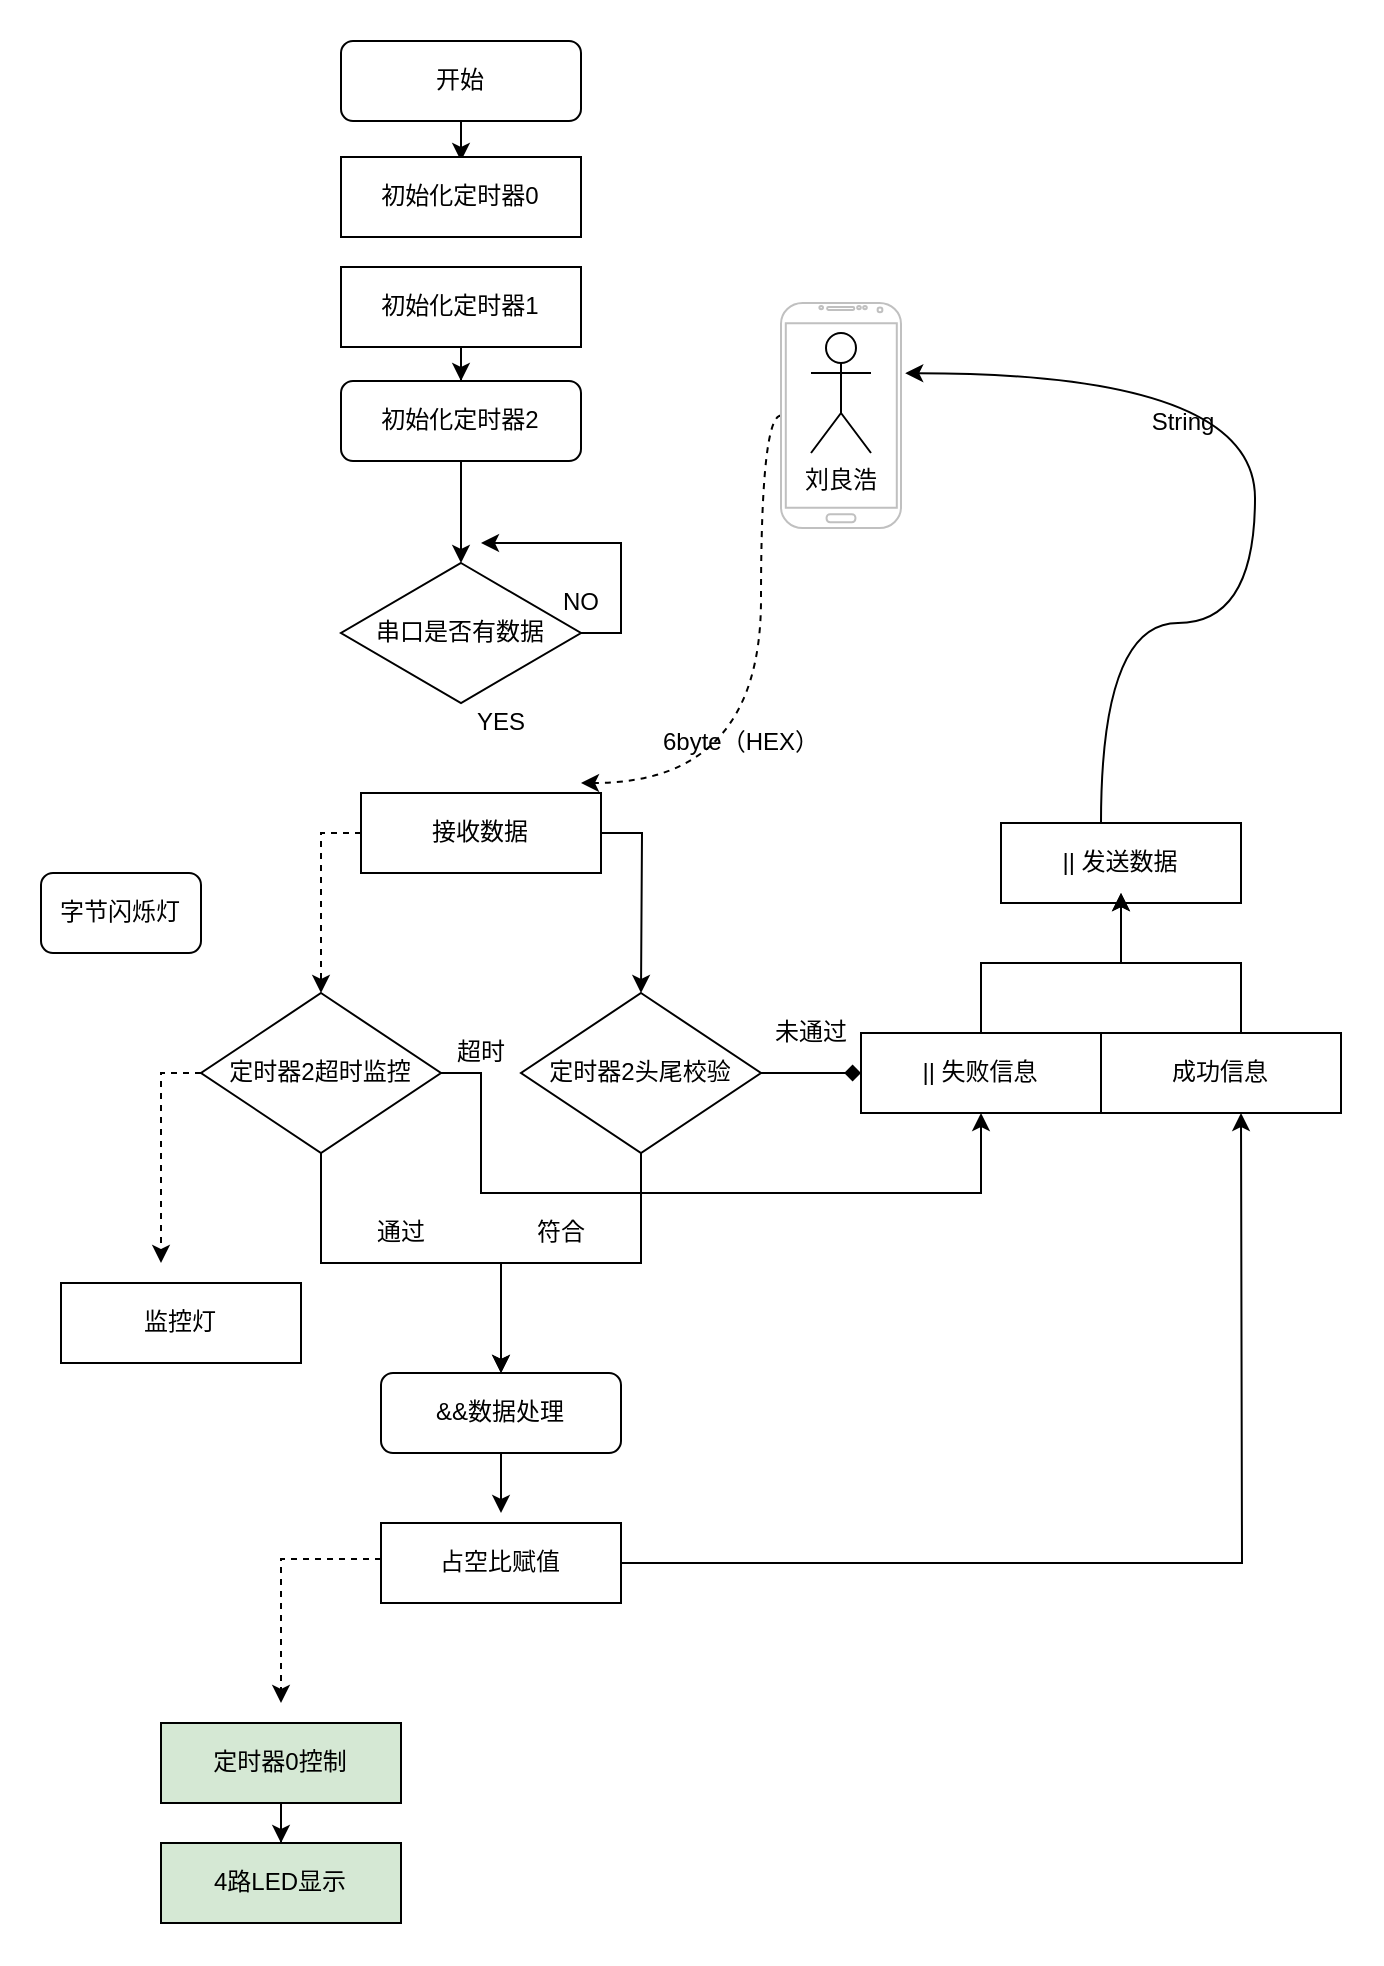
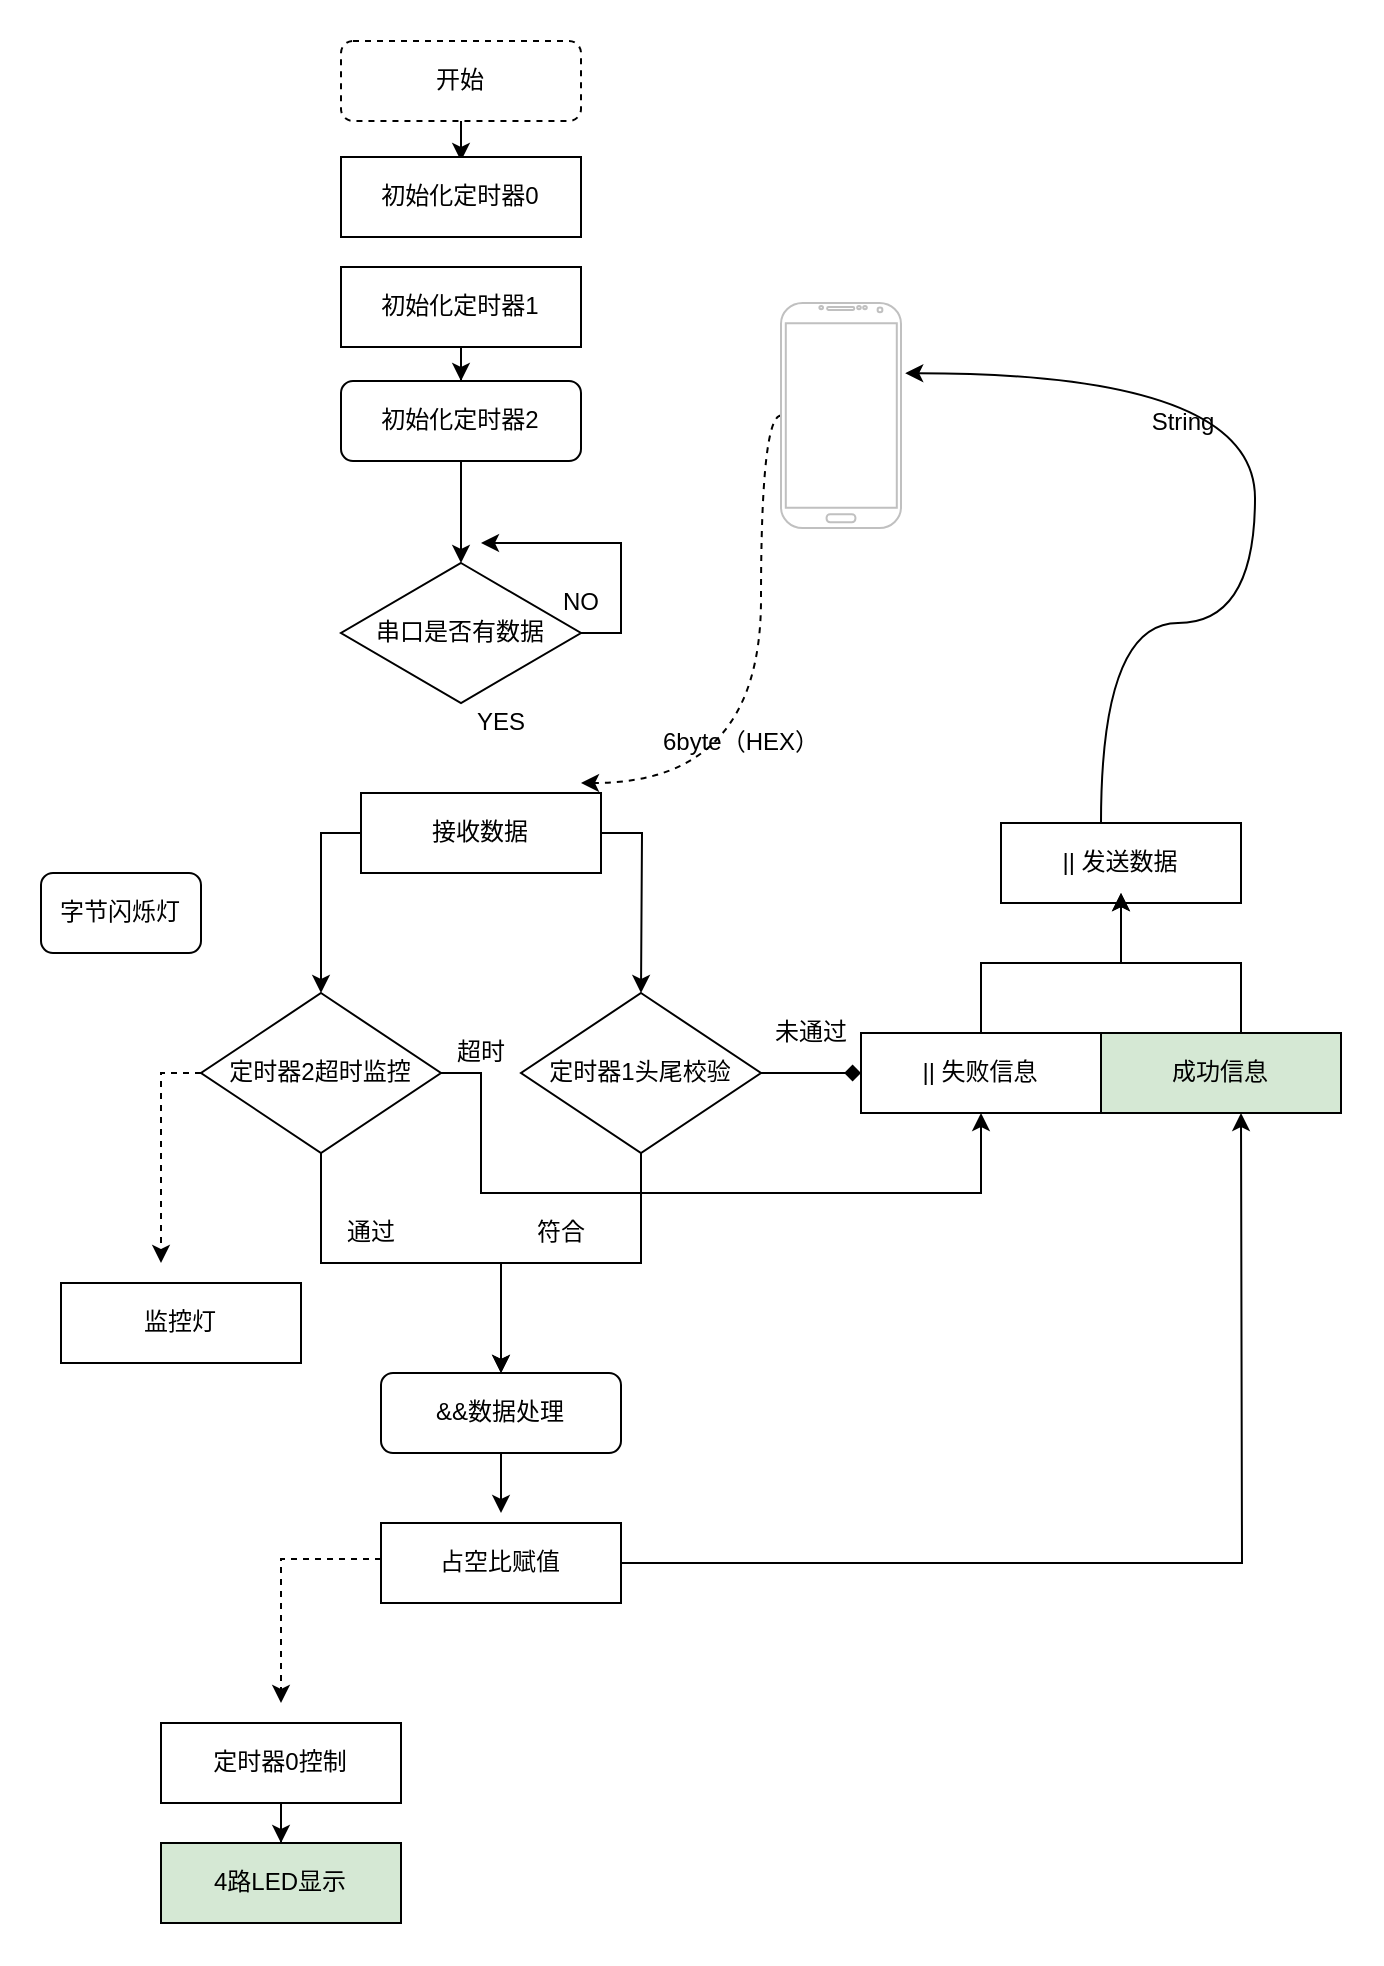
(461, 81) -> (461, 81)
(841, 393) -> none
(321, 886) -> (321, 886)
(641, 1073) -> (641, 1073)
(1221, 1073) -> (1221, 1073)
(401, 1233) -> (371, 1233)
(281, 1763) -> (281, 1763)
